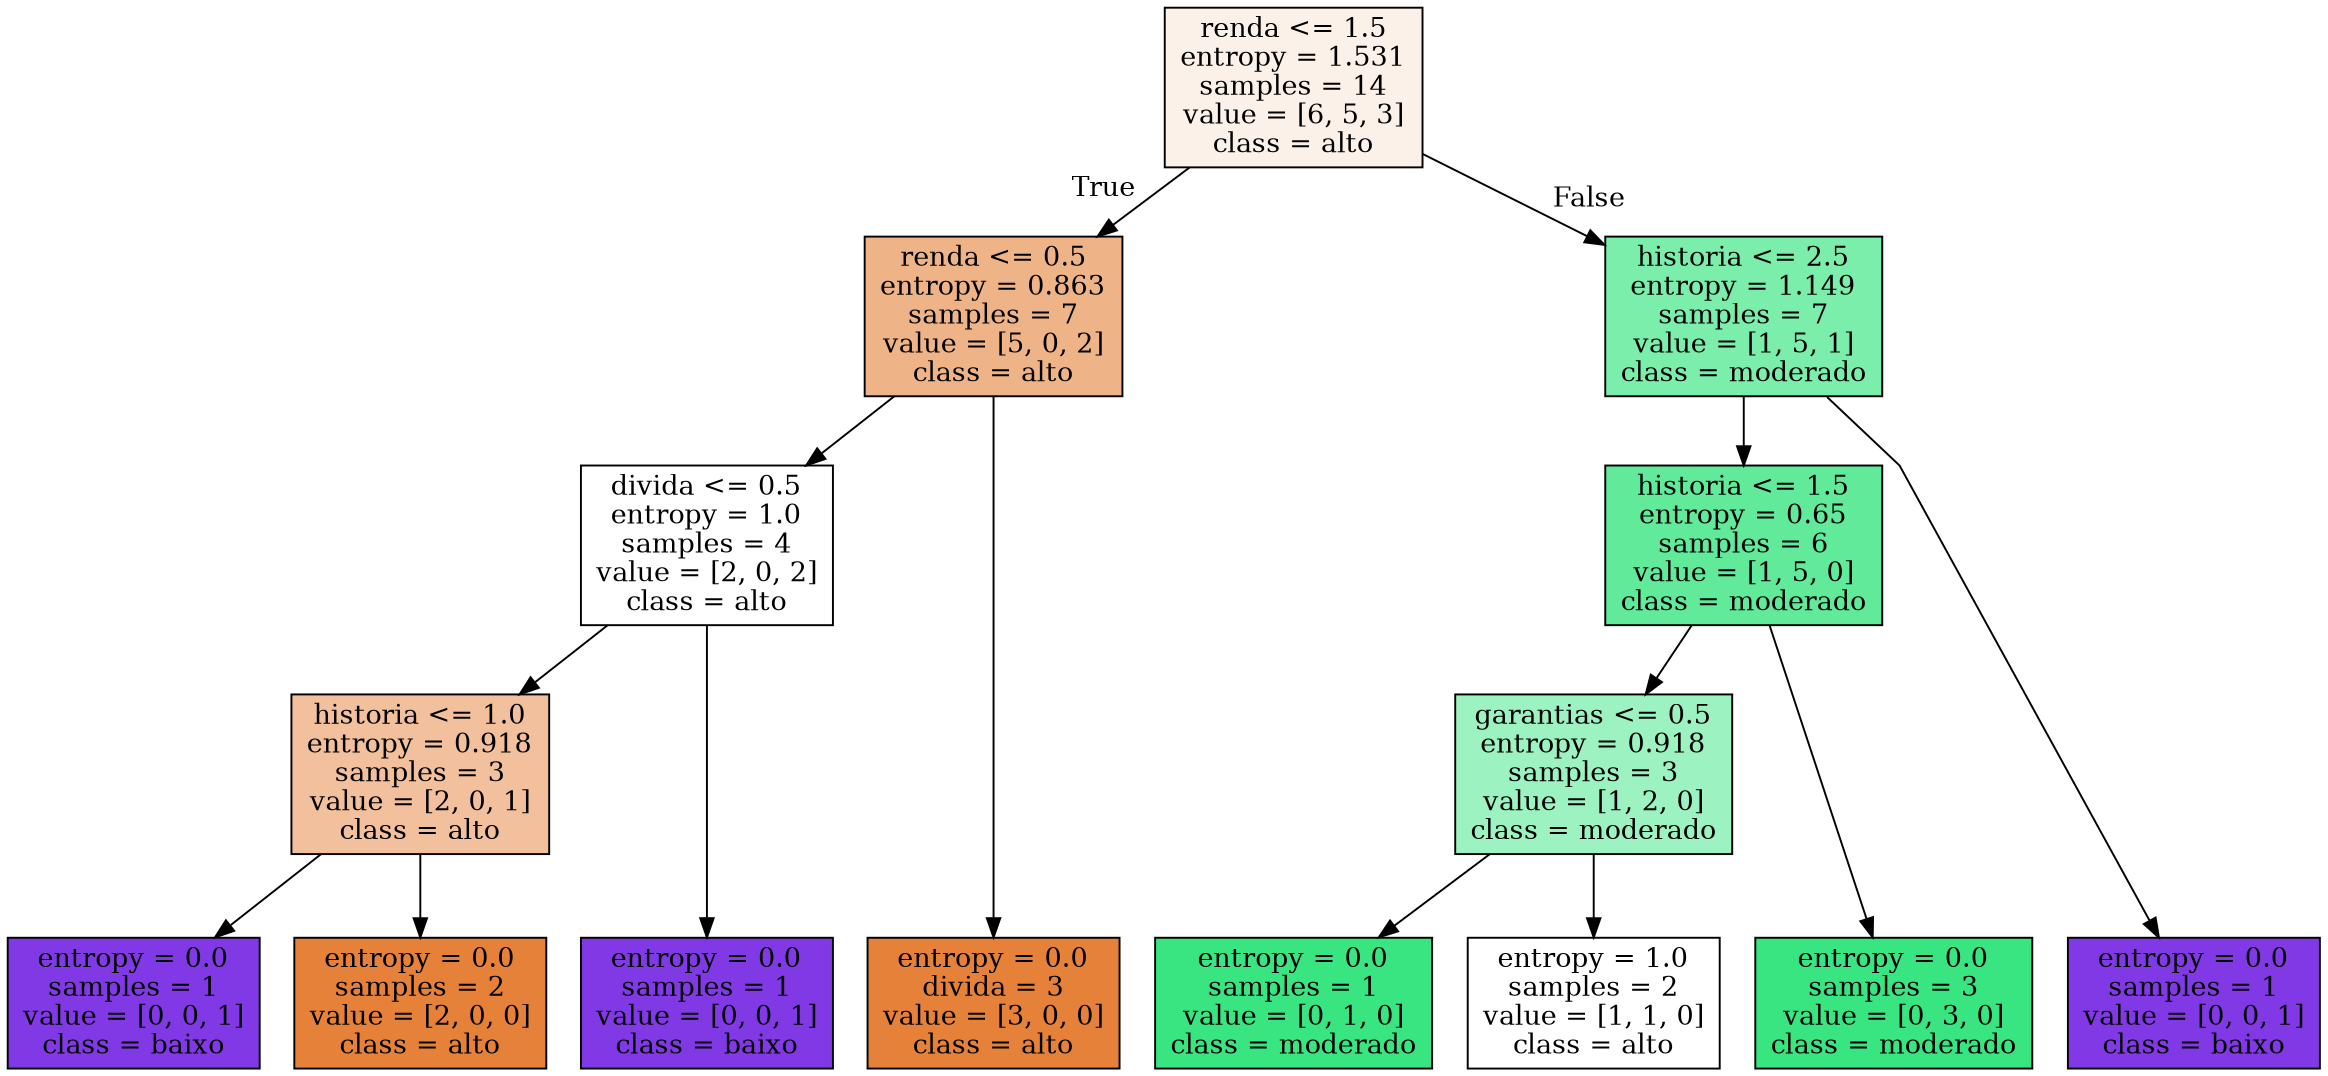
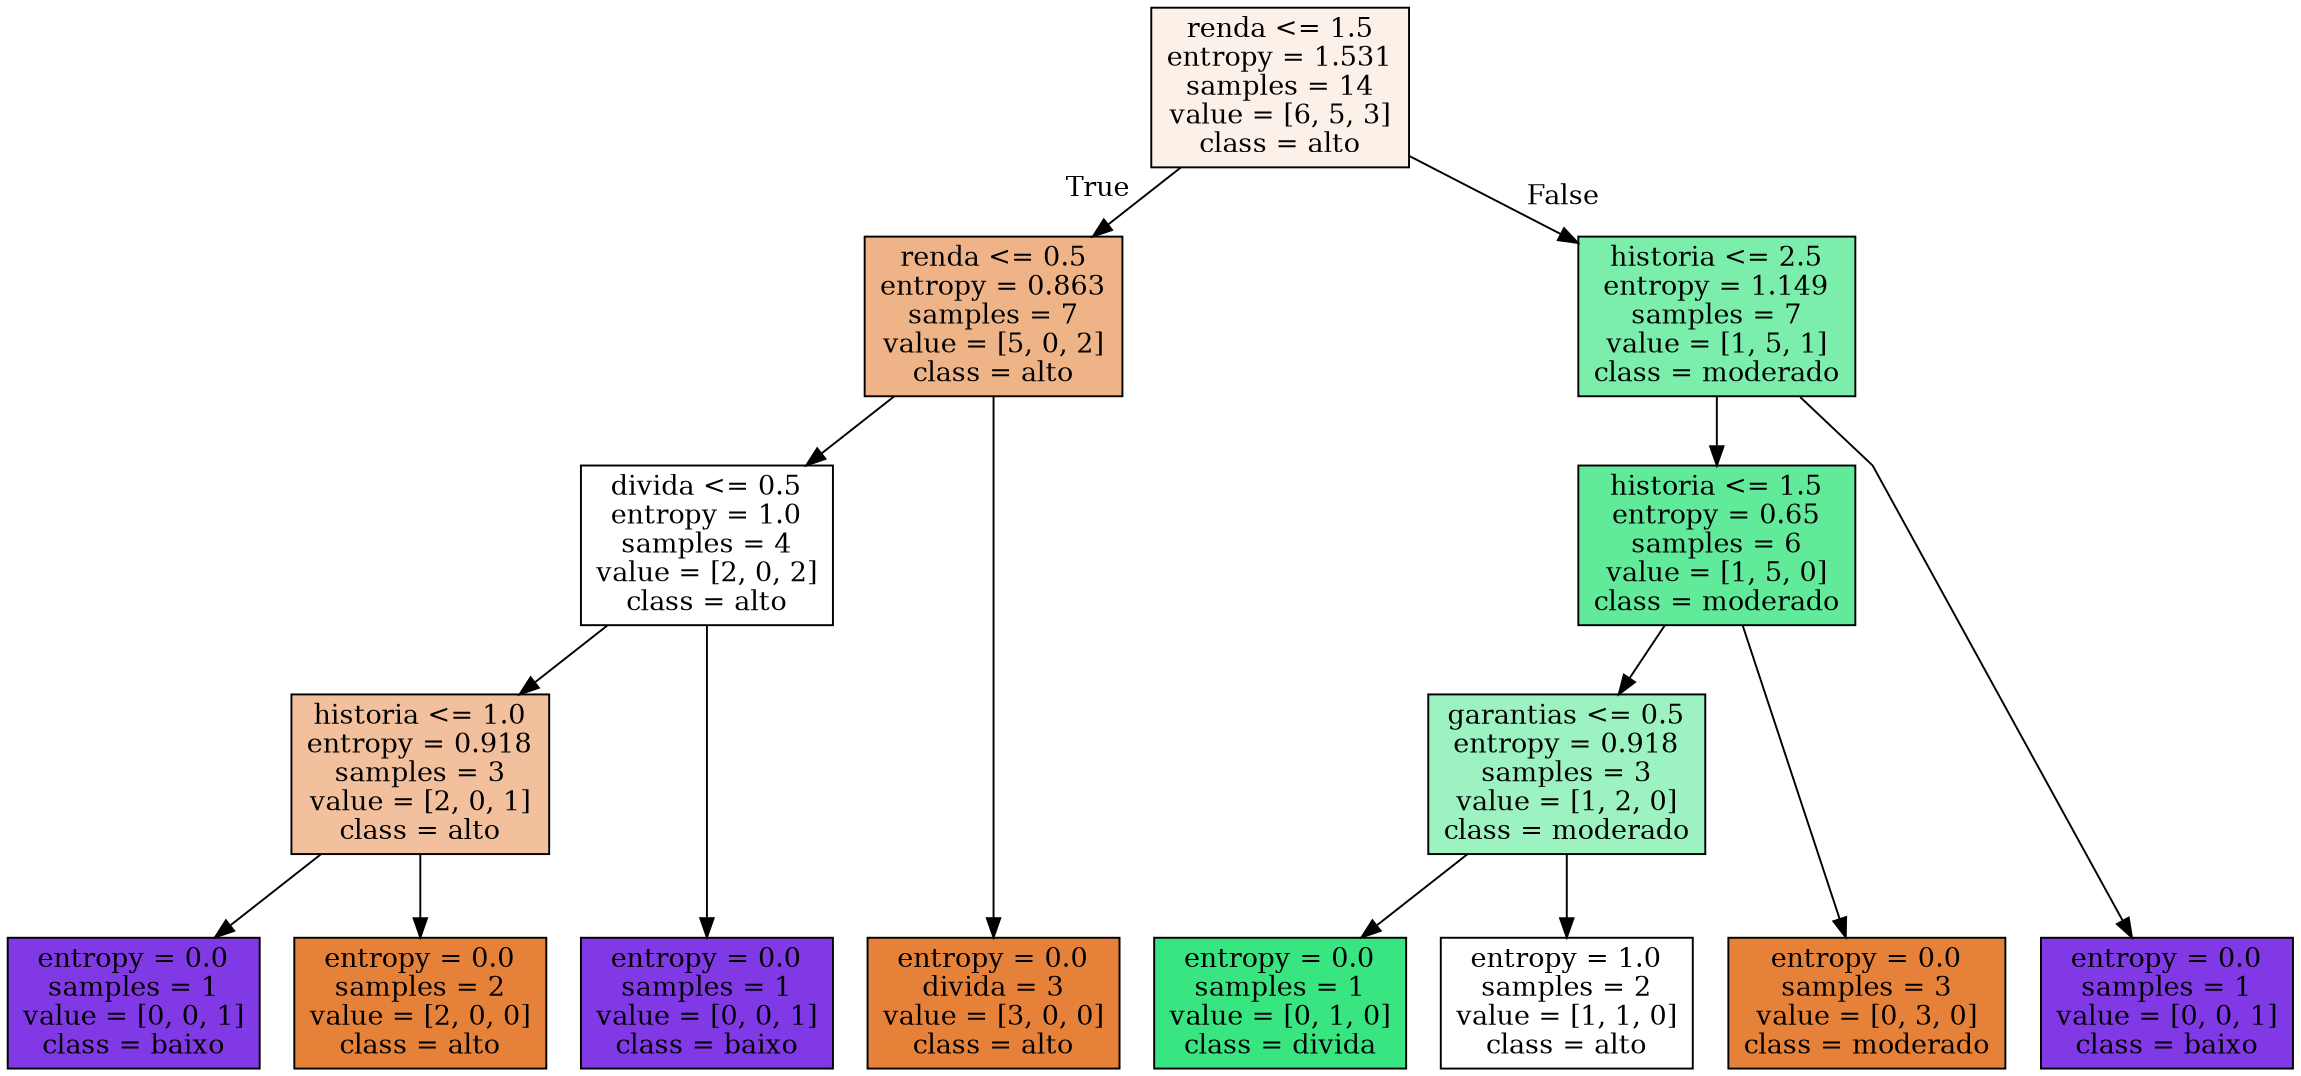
(1294, 1003) -> (1280, 1003)
(1894, 1003) -> (1867, 1003)
